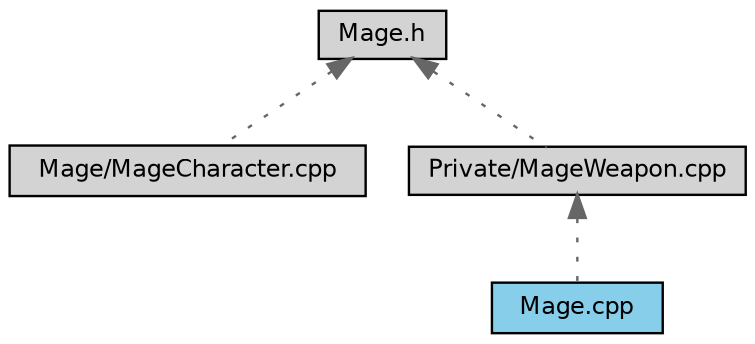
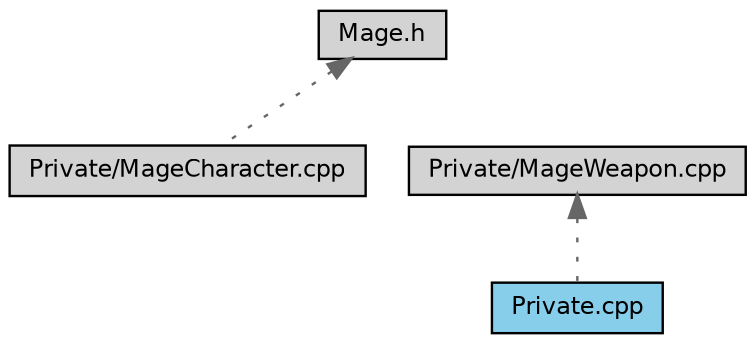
(490, 110) -> none
(188, 171) -> (188, 171)
(577, 308) -> (577, 308)
